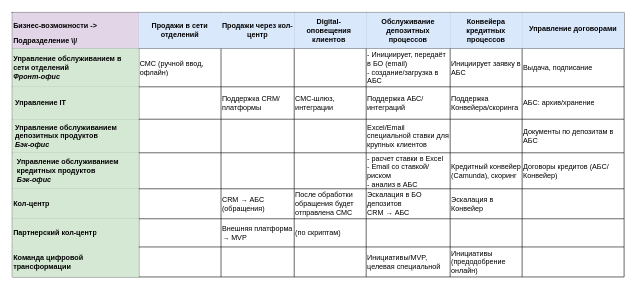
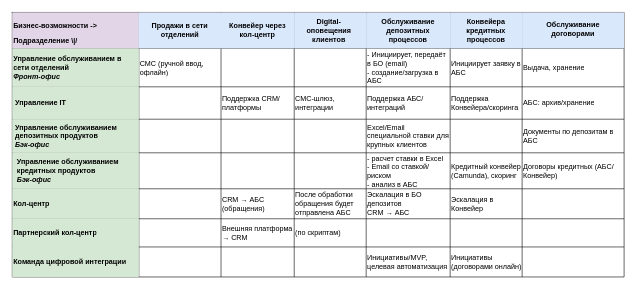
(258, 30) -> (258, 30)
(573, 30) -> (573, 30)
(558, 68) -> (554, 68)
(574, 171) -> (574, 171)
(331, 204) -> (331, 204)
(258, 233) -> (258, 233)
(72, 262) -> (66, 262)
(409, 262) -> (409, 262)
(487, 262) -> (487, 262)
